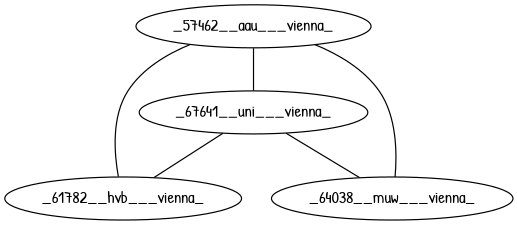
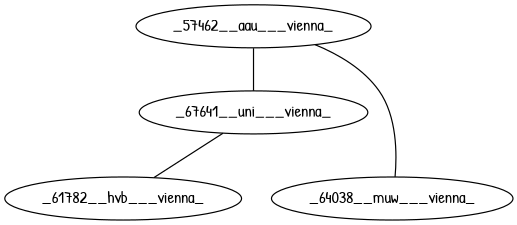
(126, 95) -> none
(323, 155) -> none
